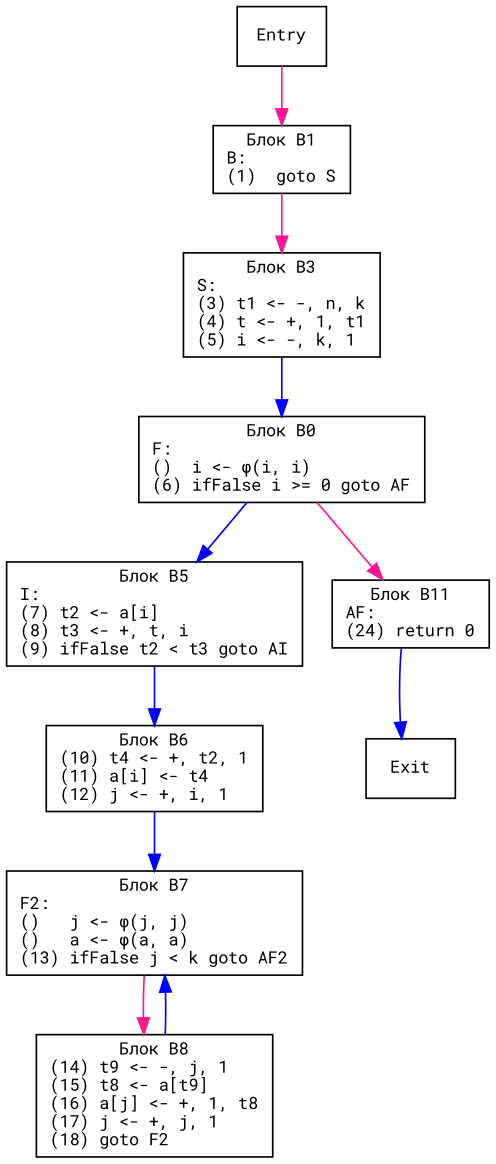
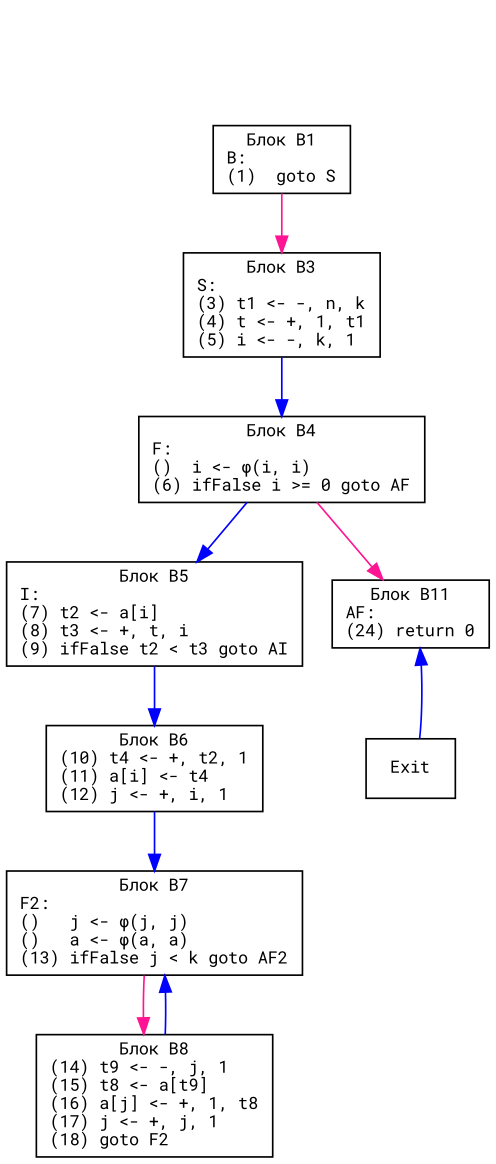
(282, 36) -> none
(282, 459) -> (282, 459)
(400, 685) -> (422, 702)
